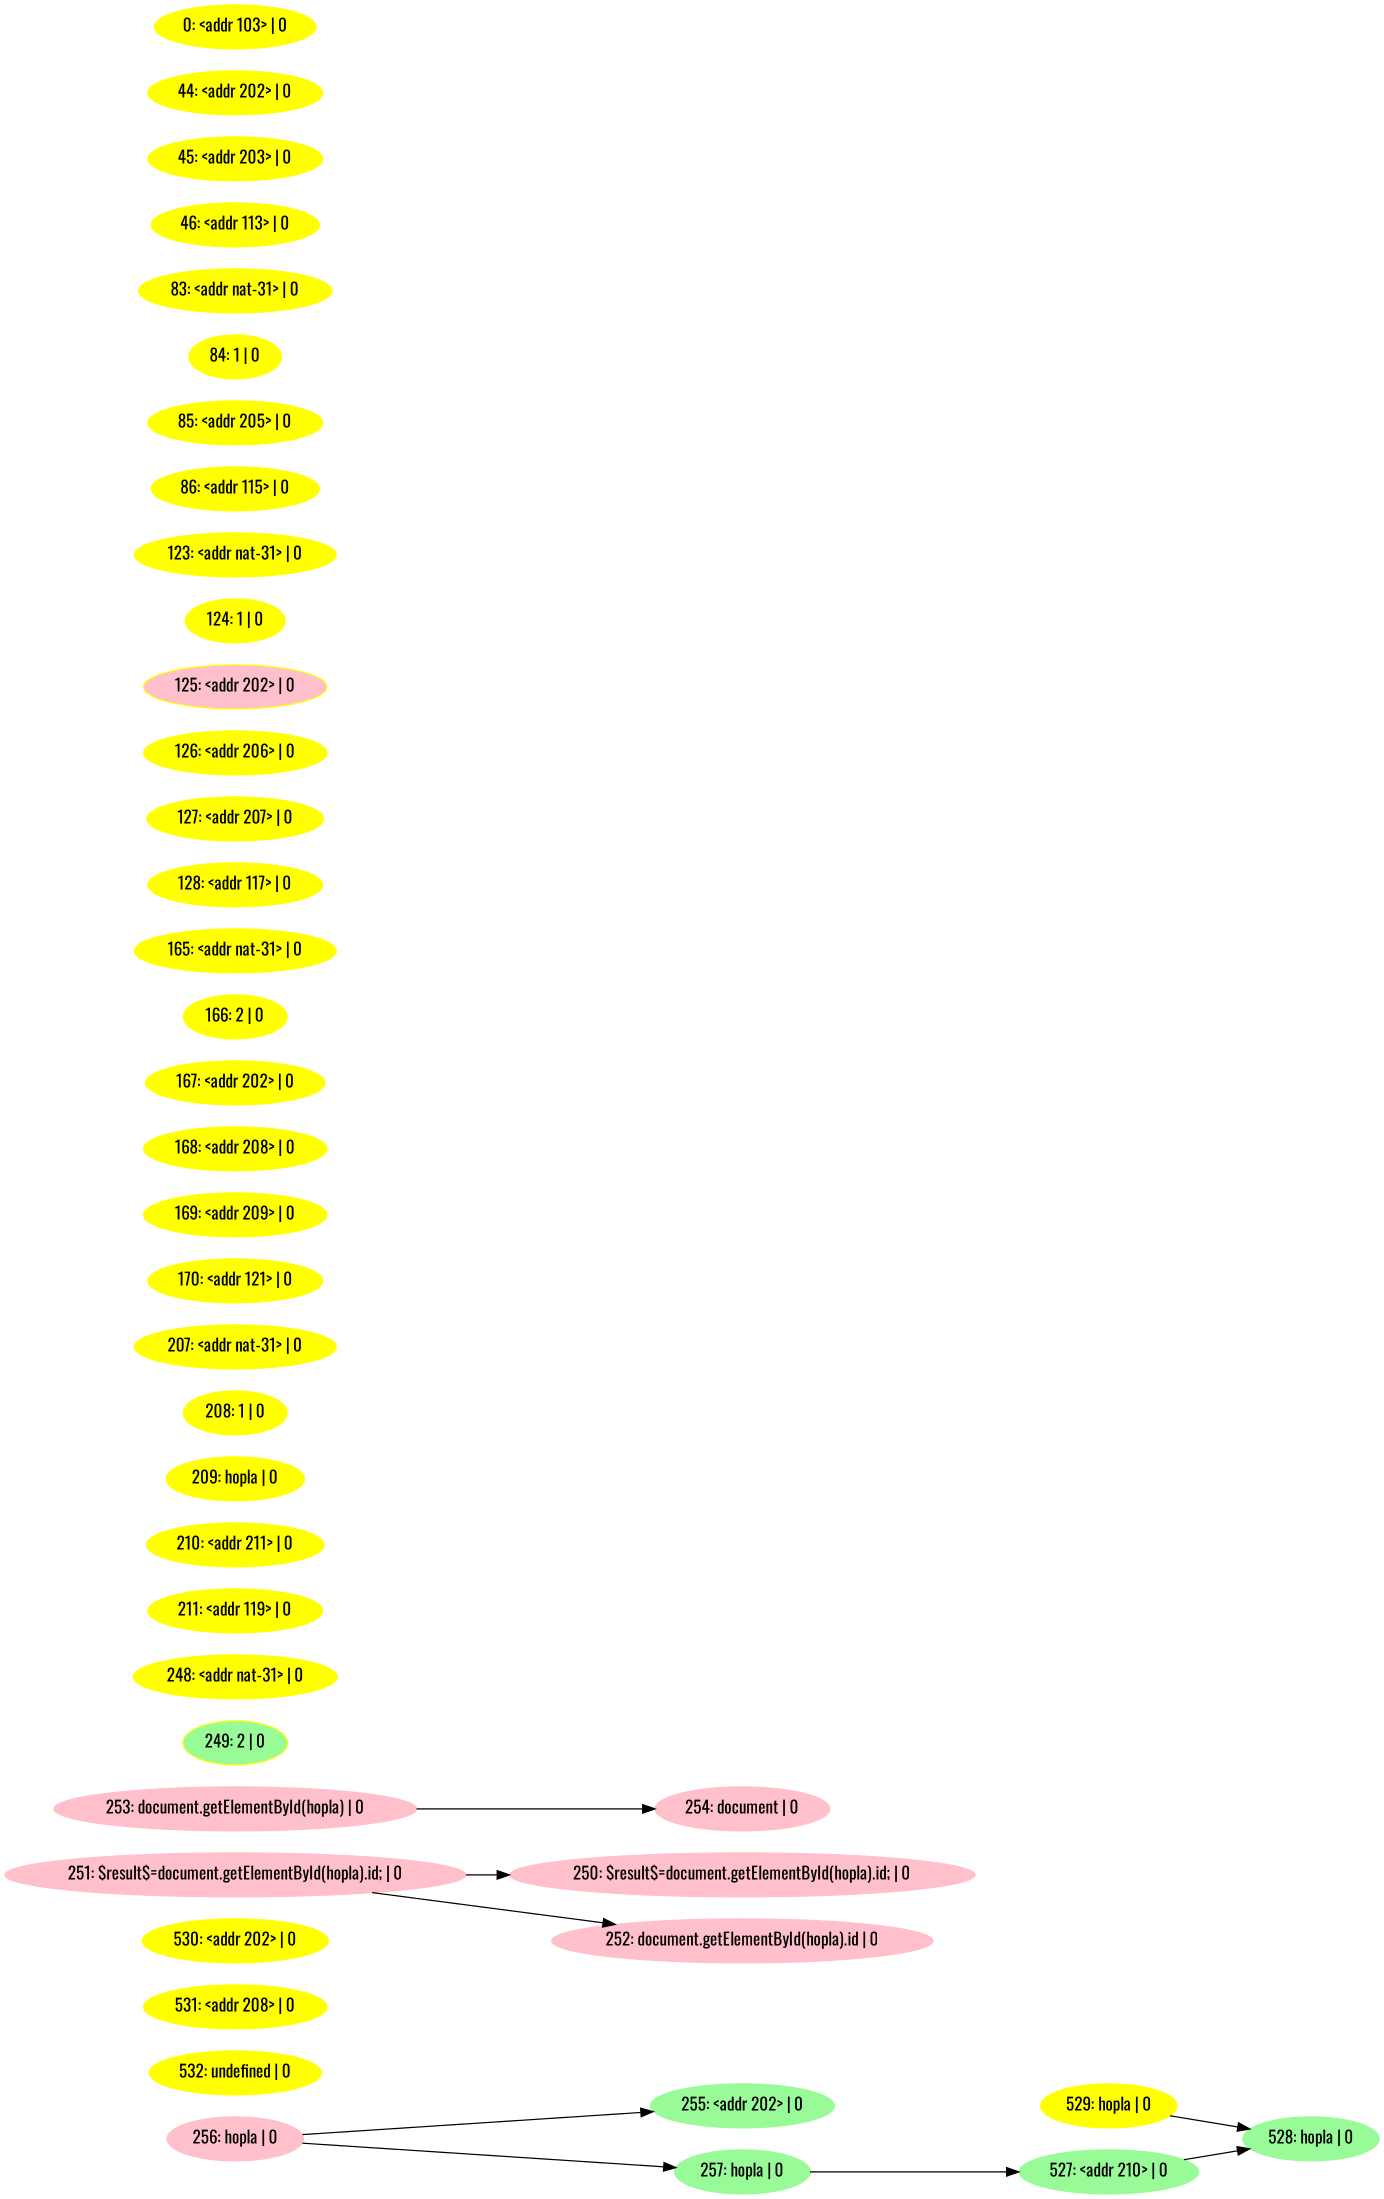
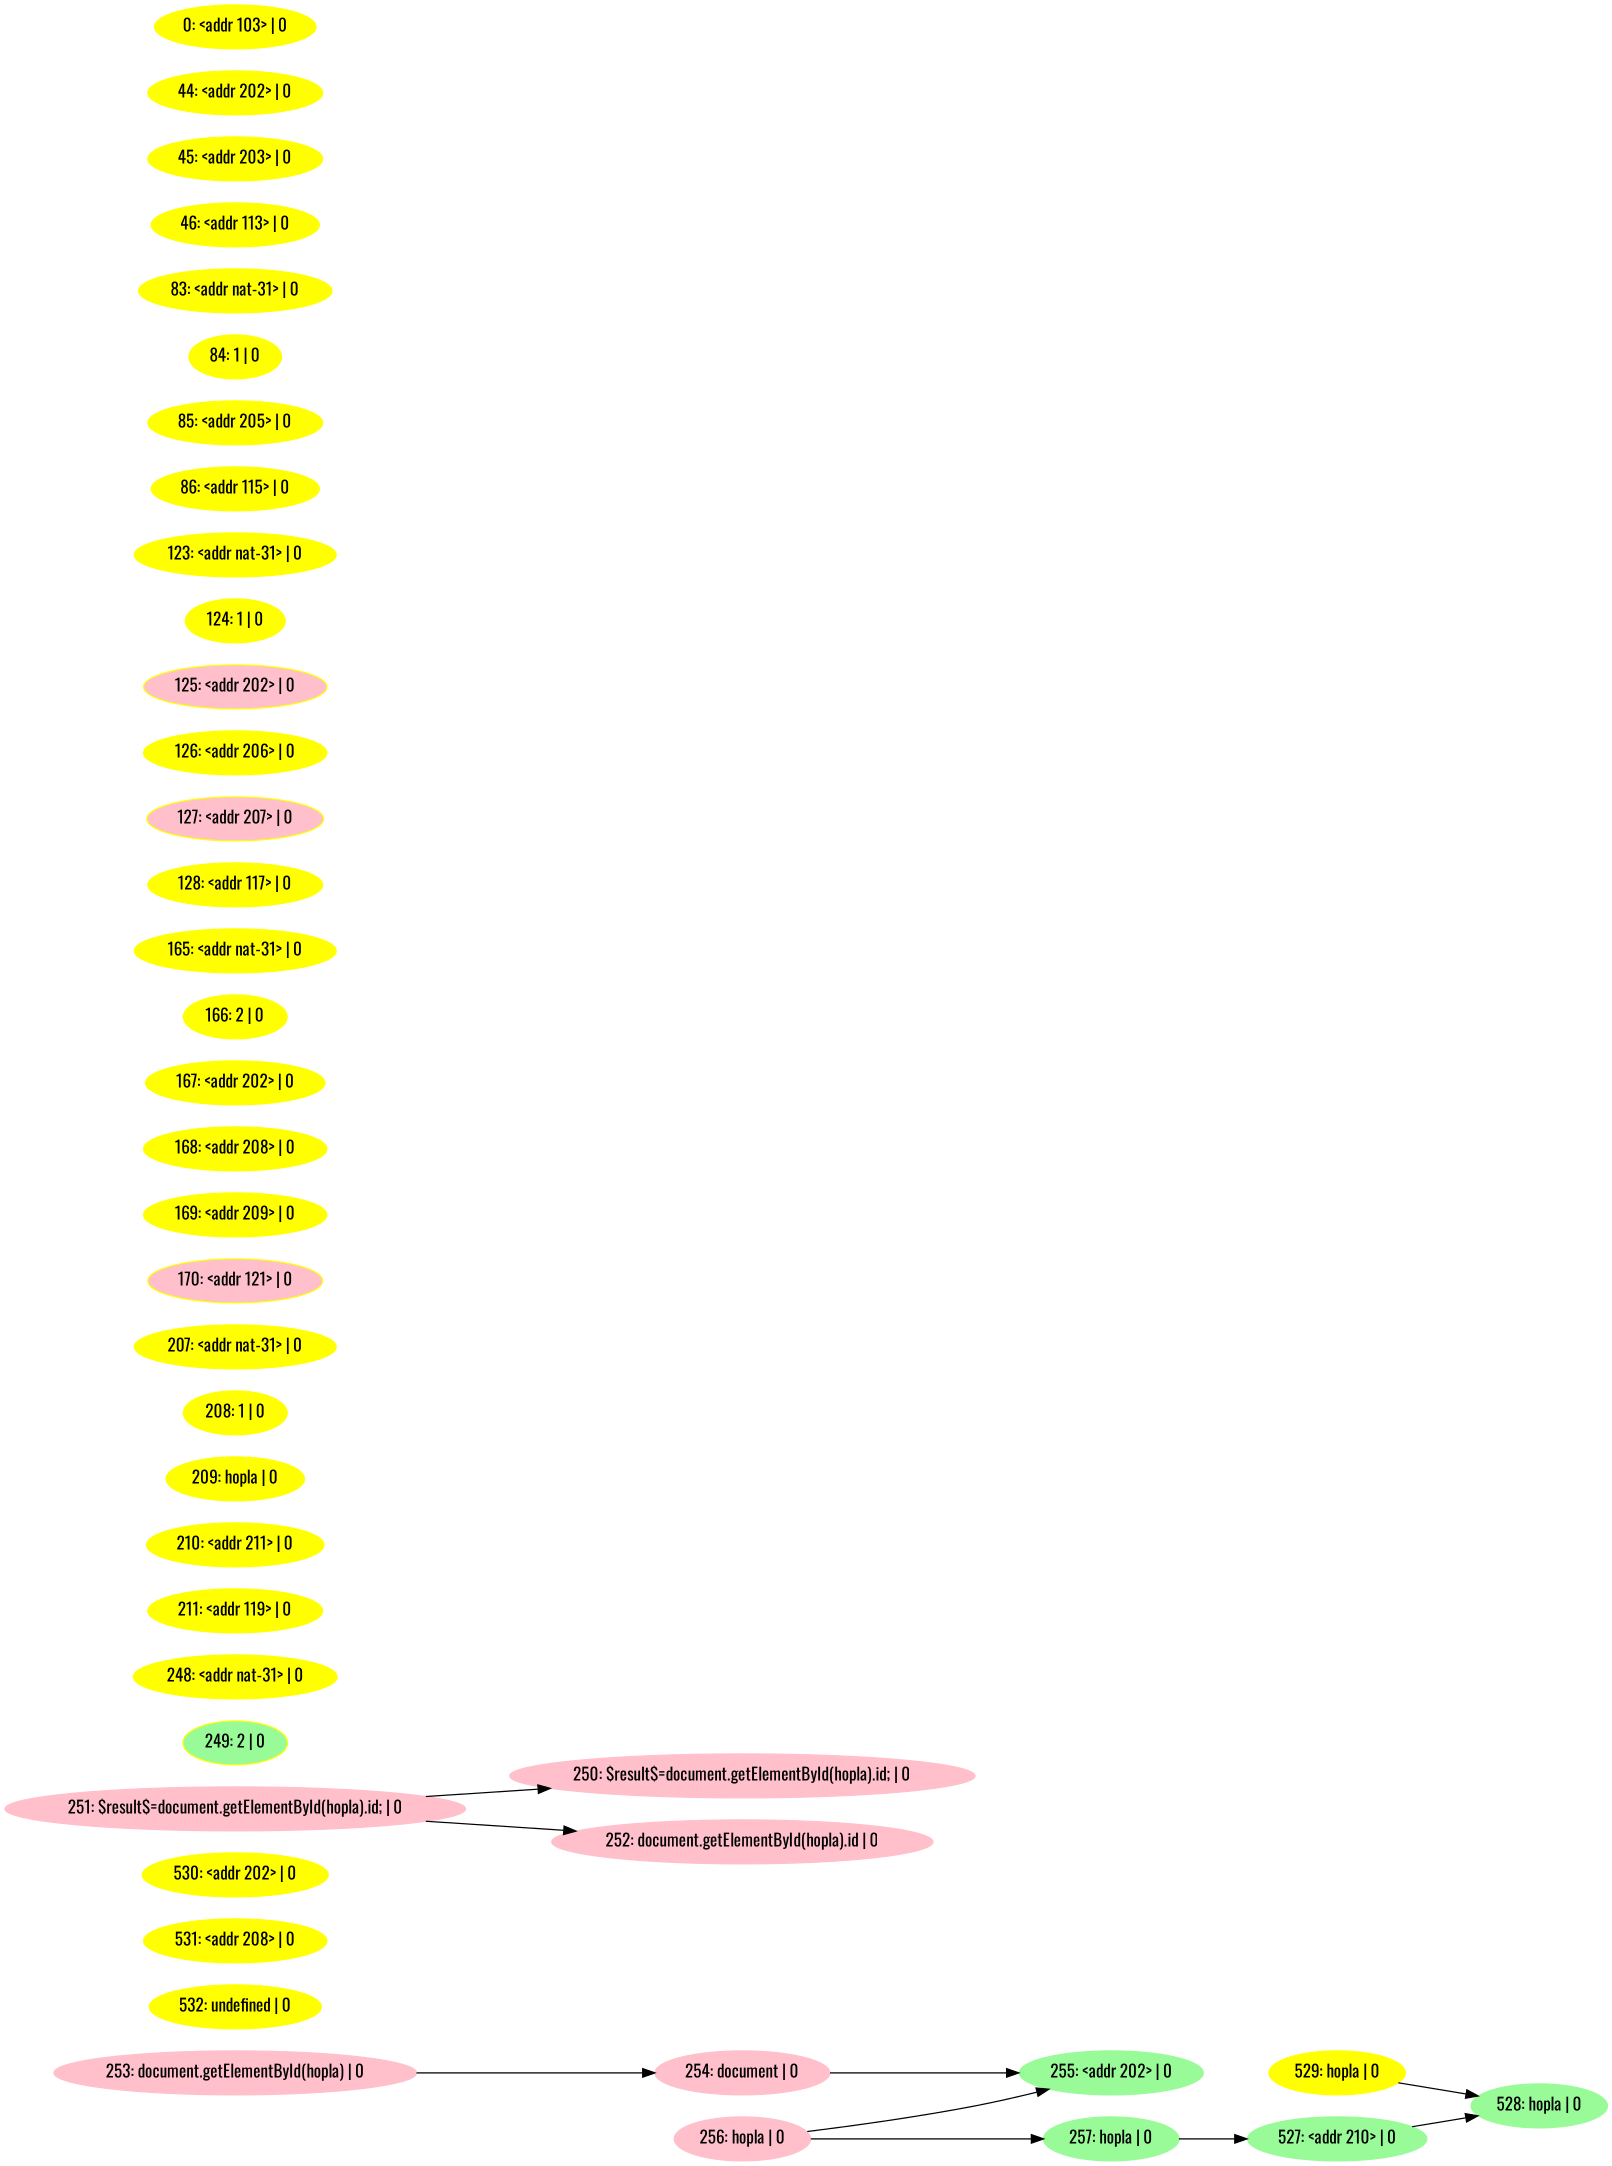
(235, 819) -> (235, 819)
(235, 1281) -> (235, 1281)
none -> (918, 2073)
